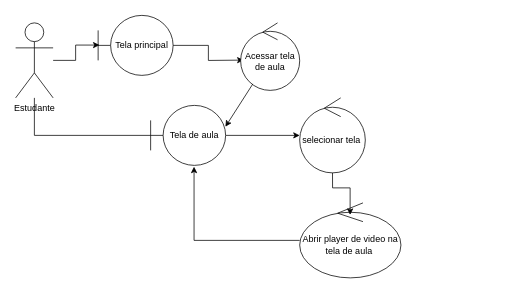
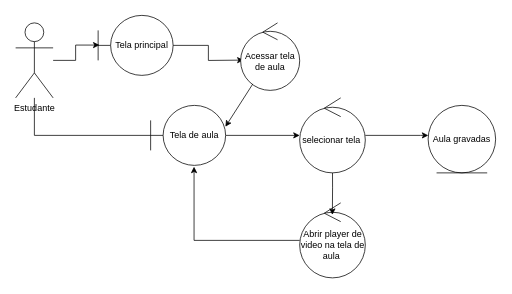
none -> (393, 135)
none -> (462, 139)
(350, 240) -> (332, 240)
